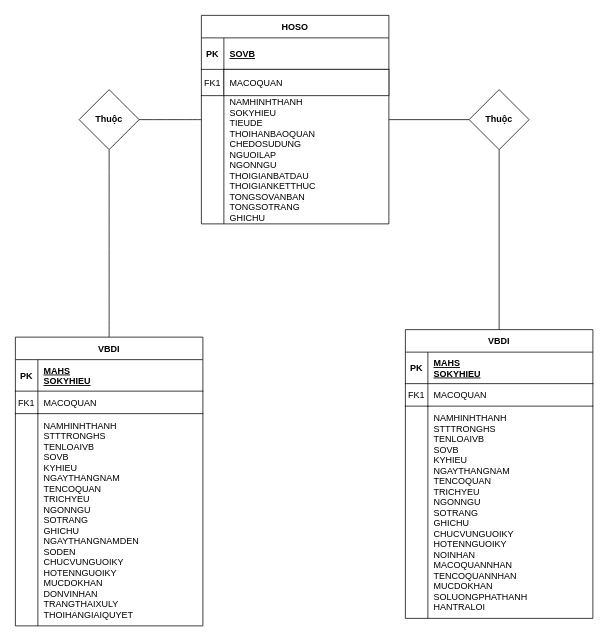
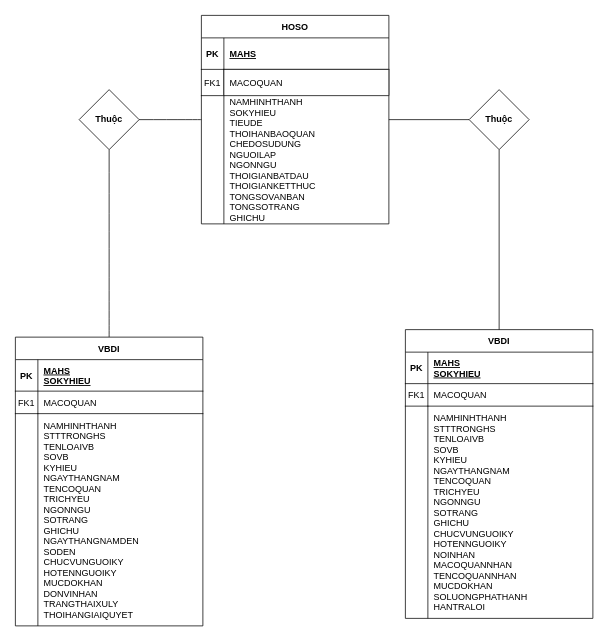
(240, 54) -> (240, 54)
